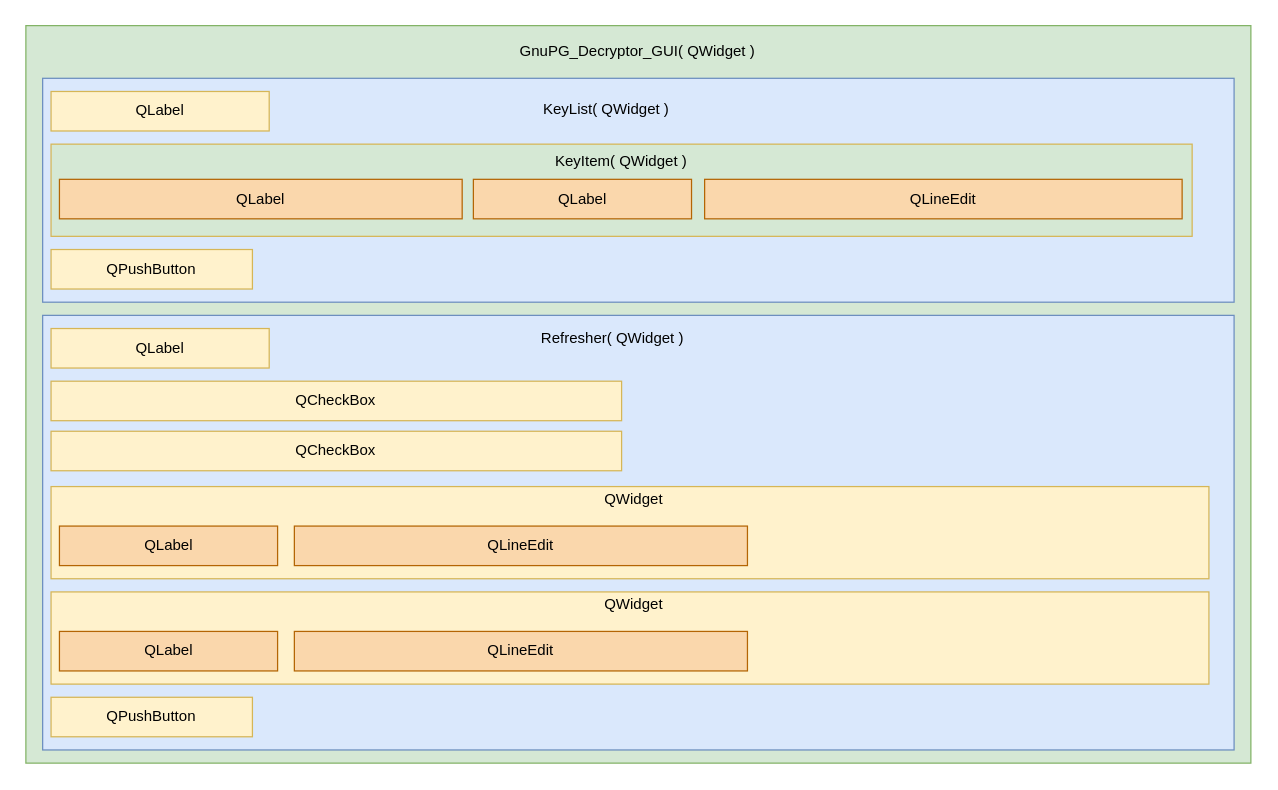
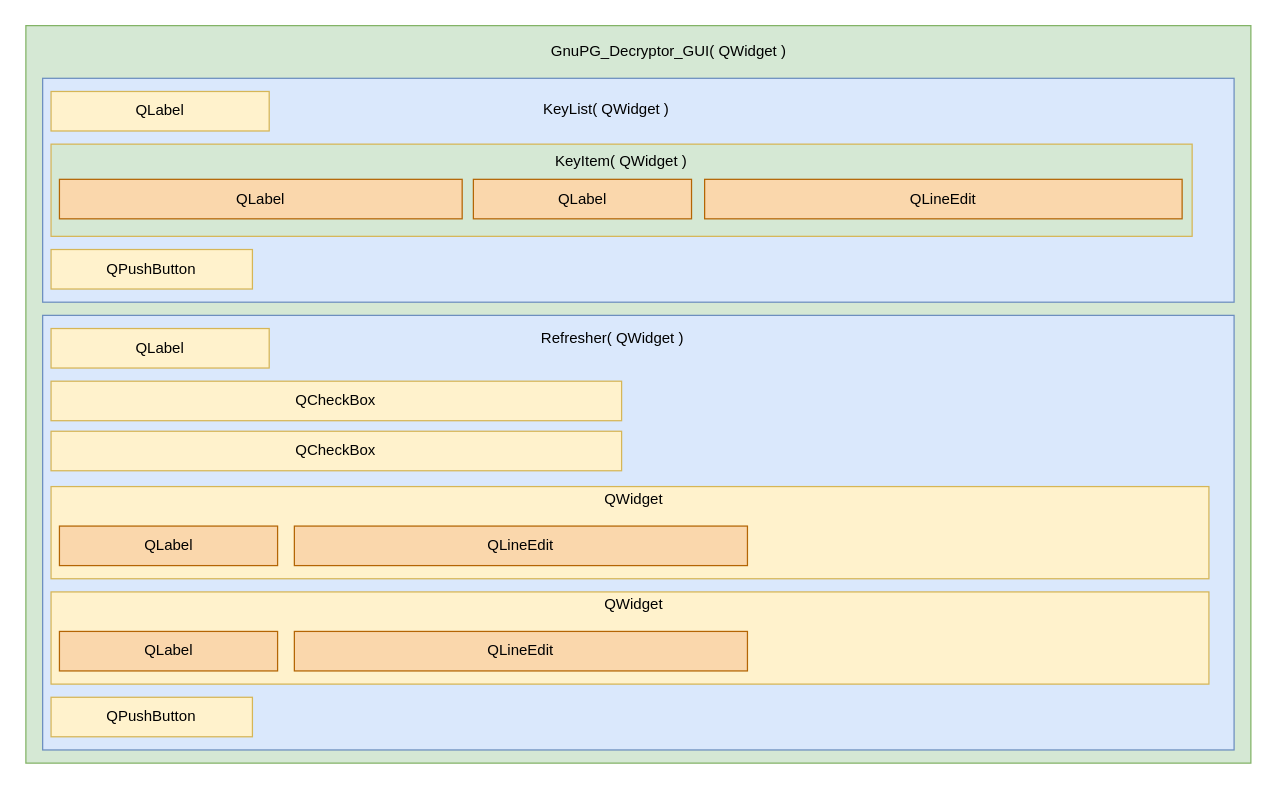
(638, 52) -> (669, 52)
